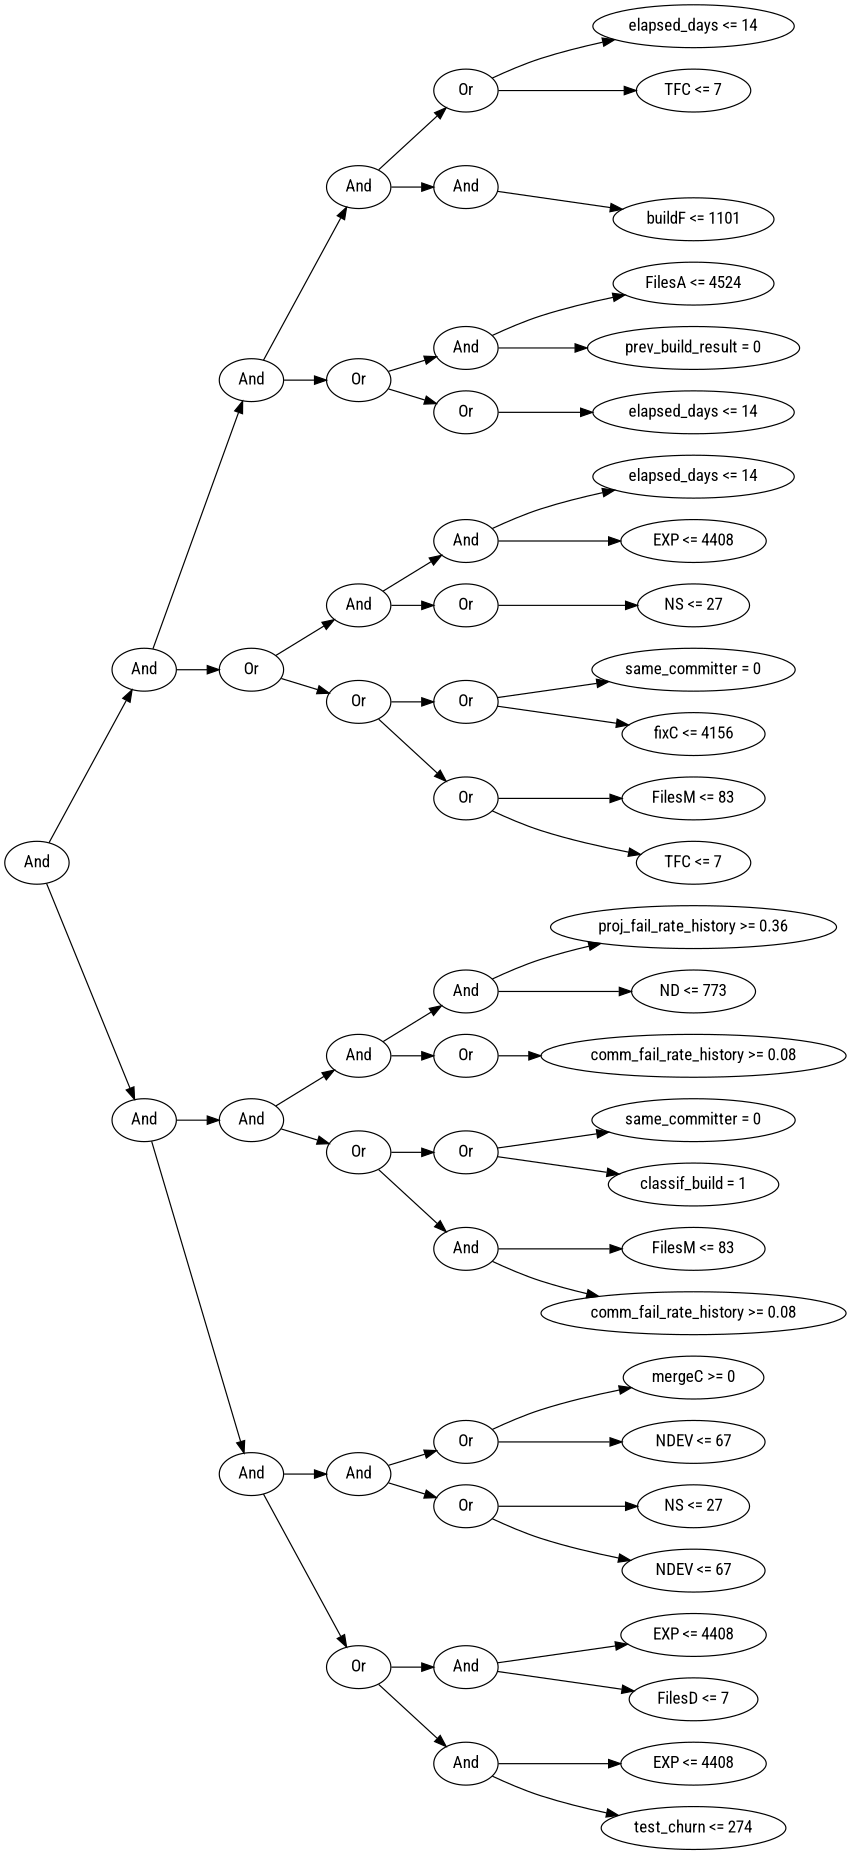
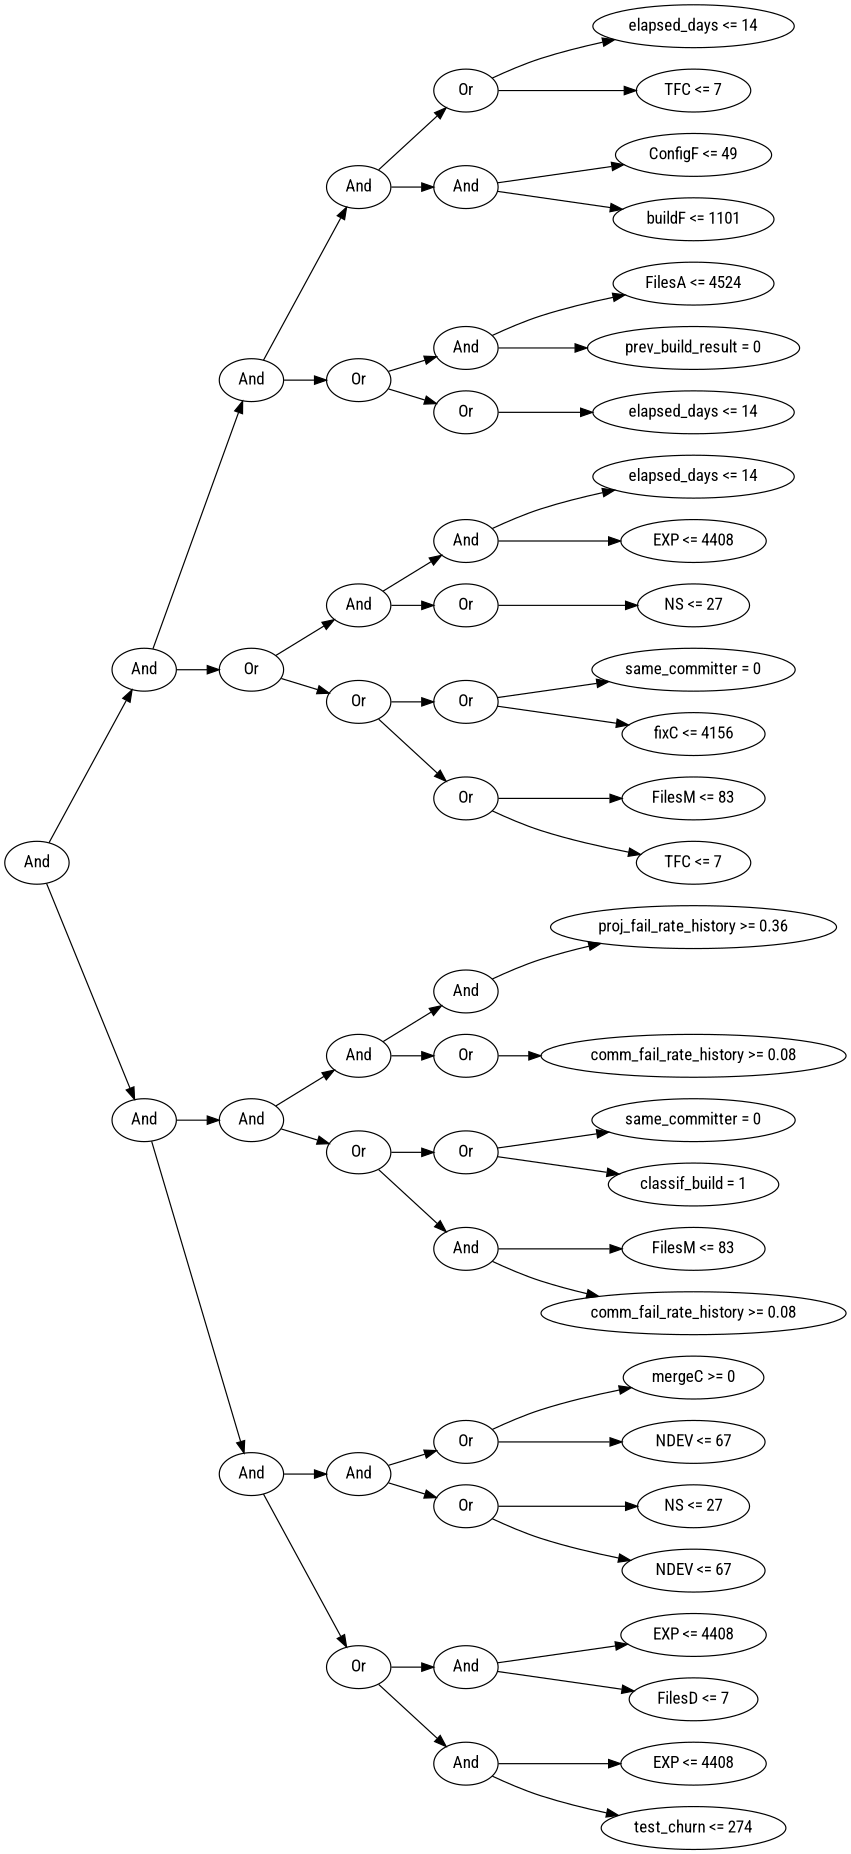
none -> (694, 155)
(694, 991) -> none
